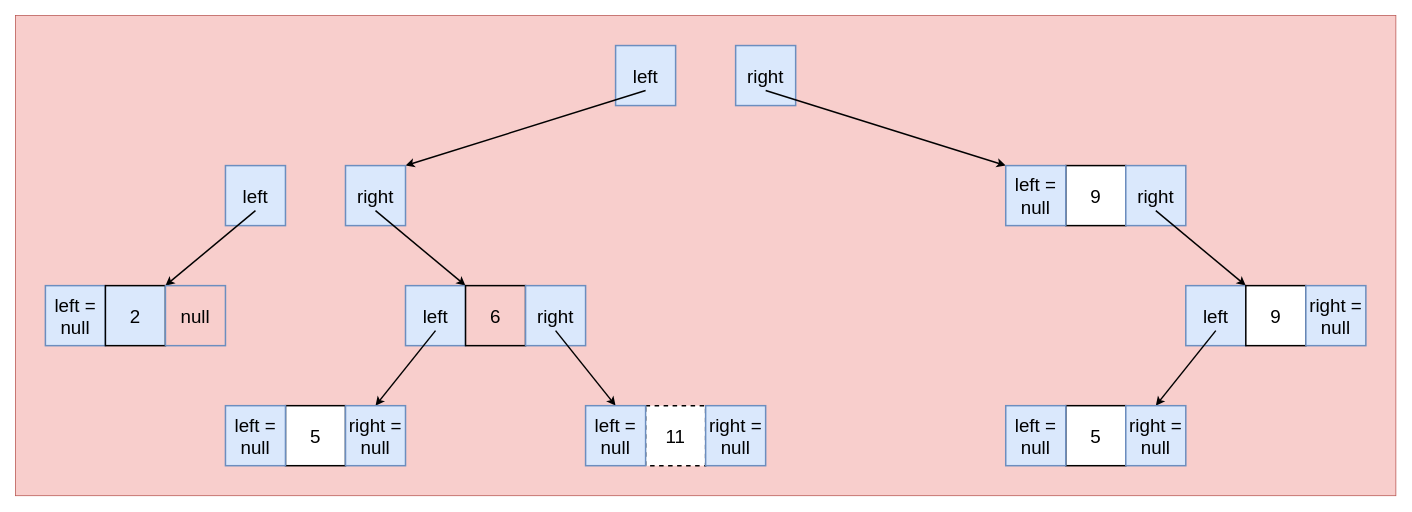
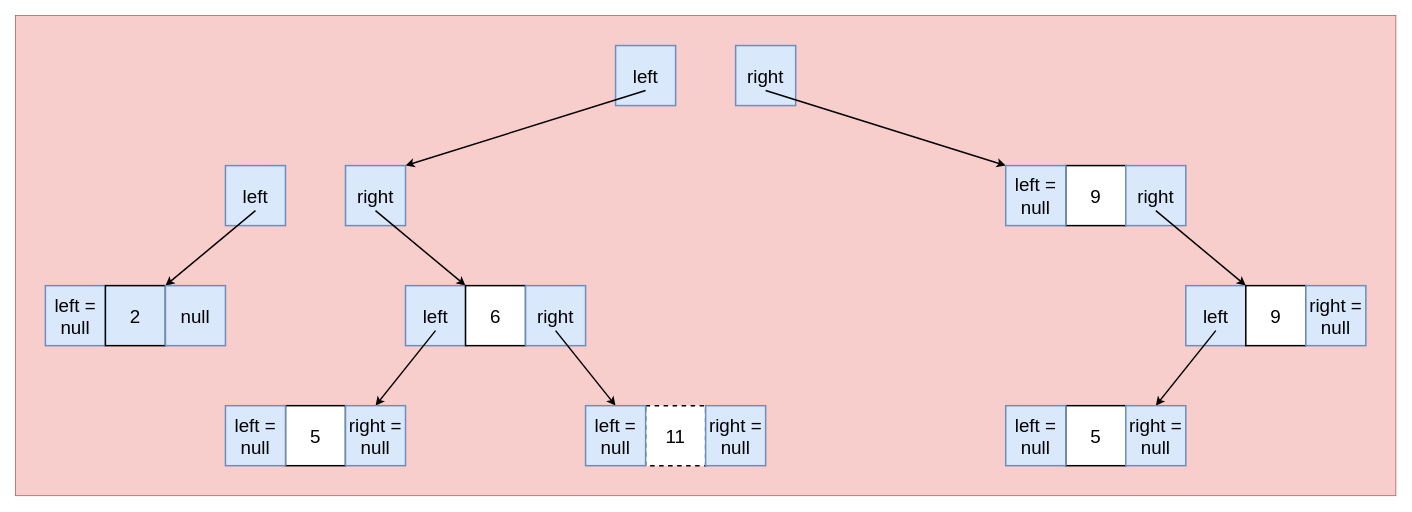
(195, 315) -> (195, 315)
(495, 315) -> (495, 315)
